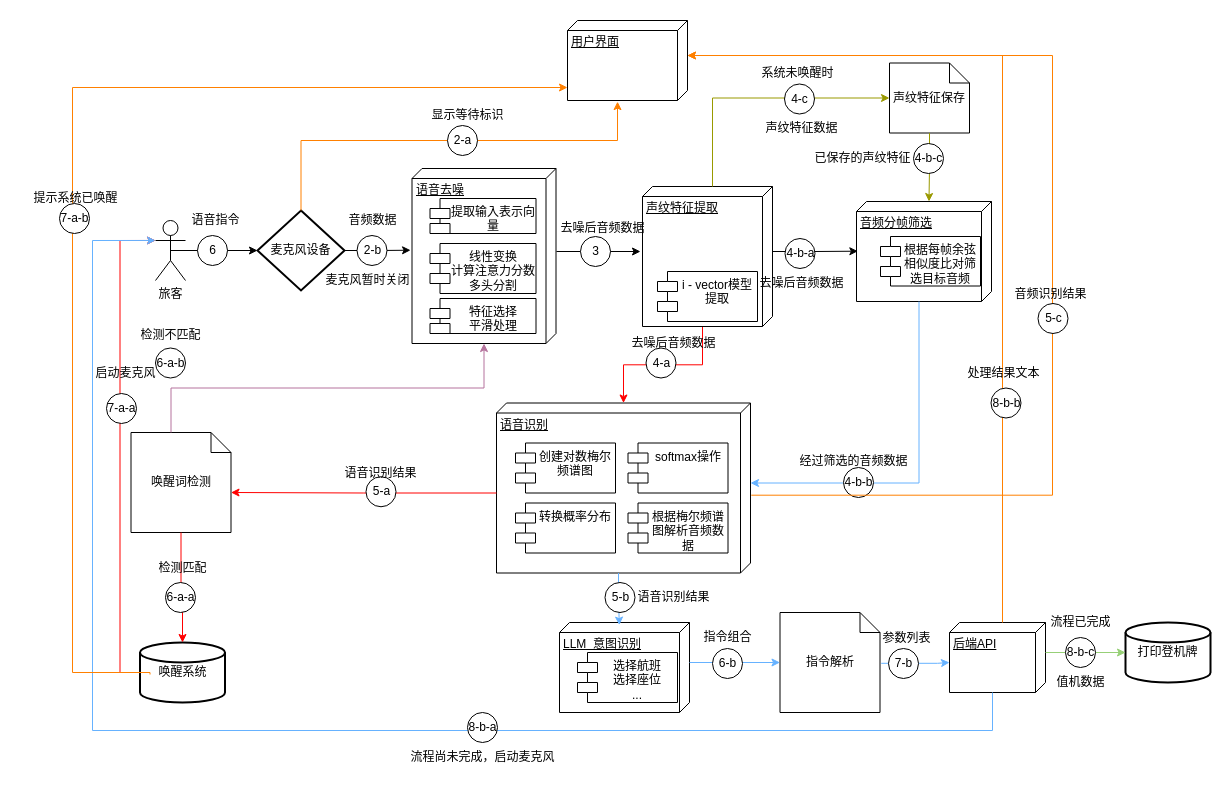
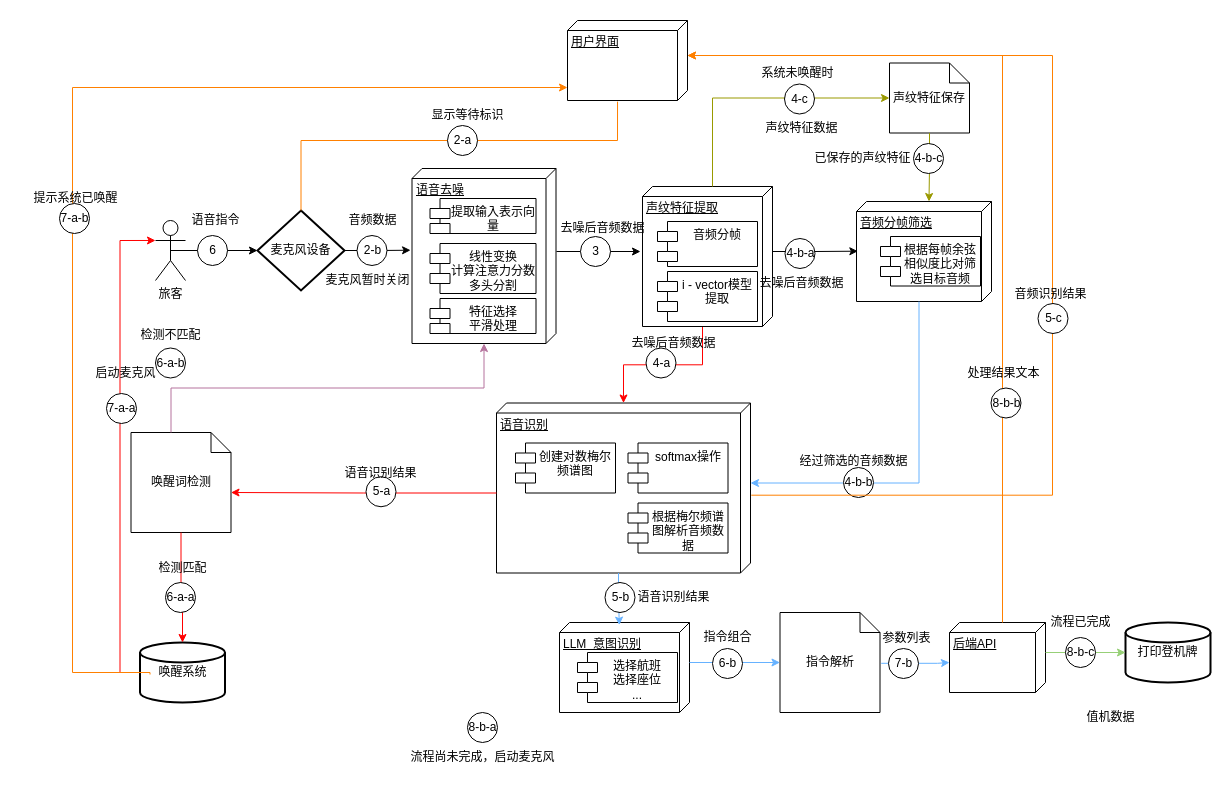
(618, 110) -> (618, 107)
none -> (708, 244)
(566, 528) -> none
(93, 662) -> none
(1081, 683) -> (1111, 718)
